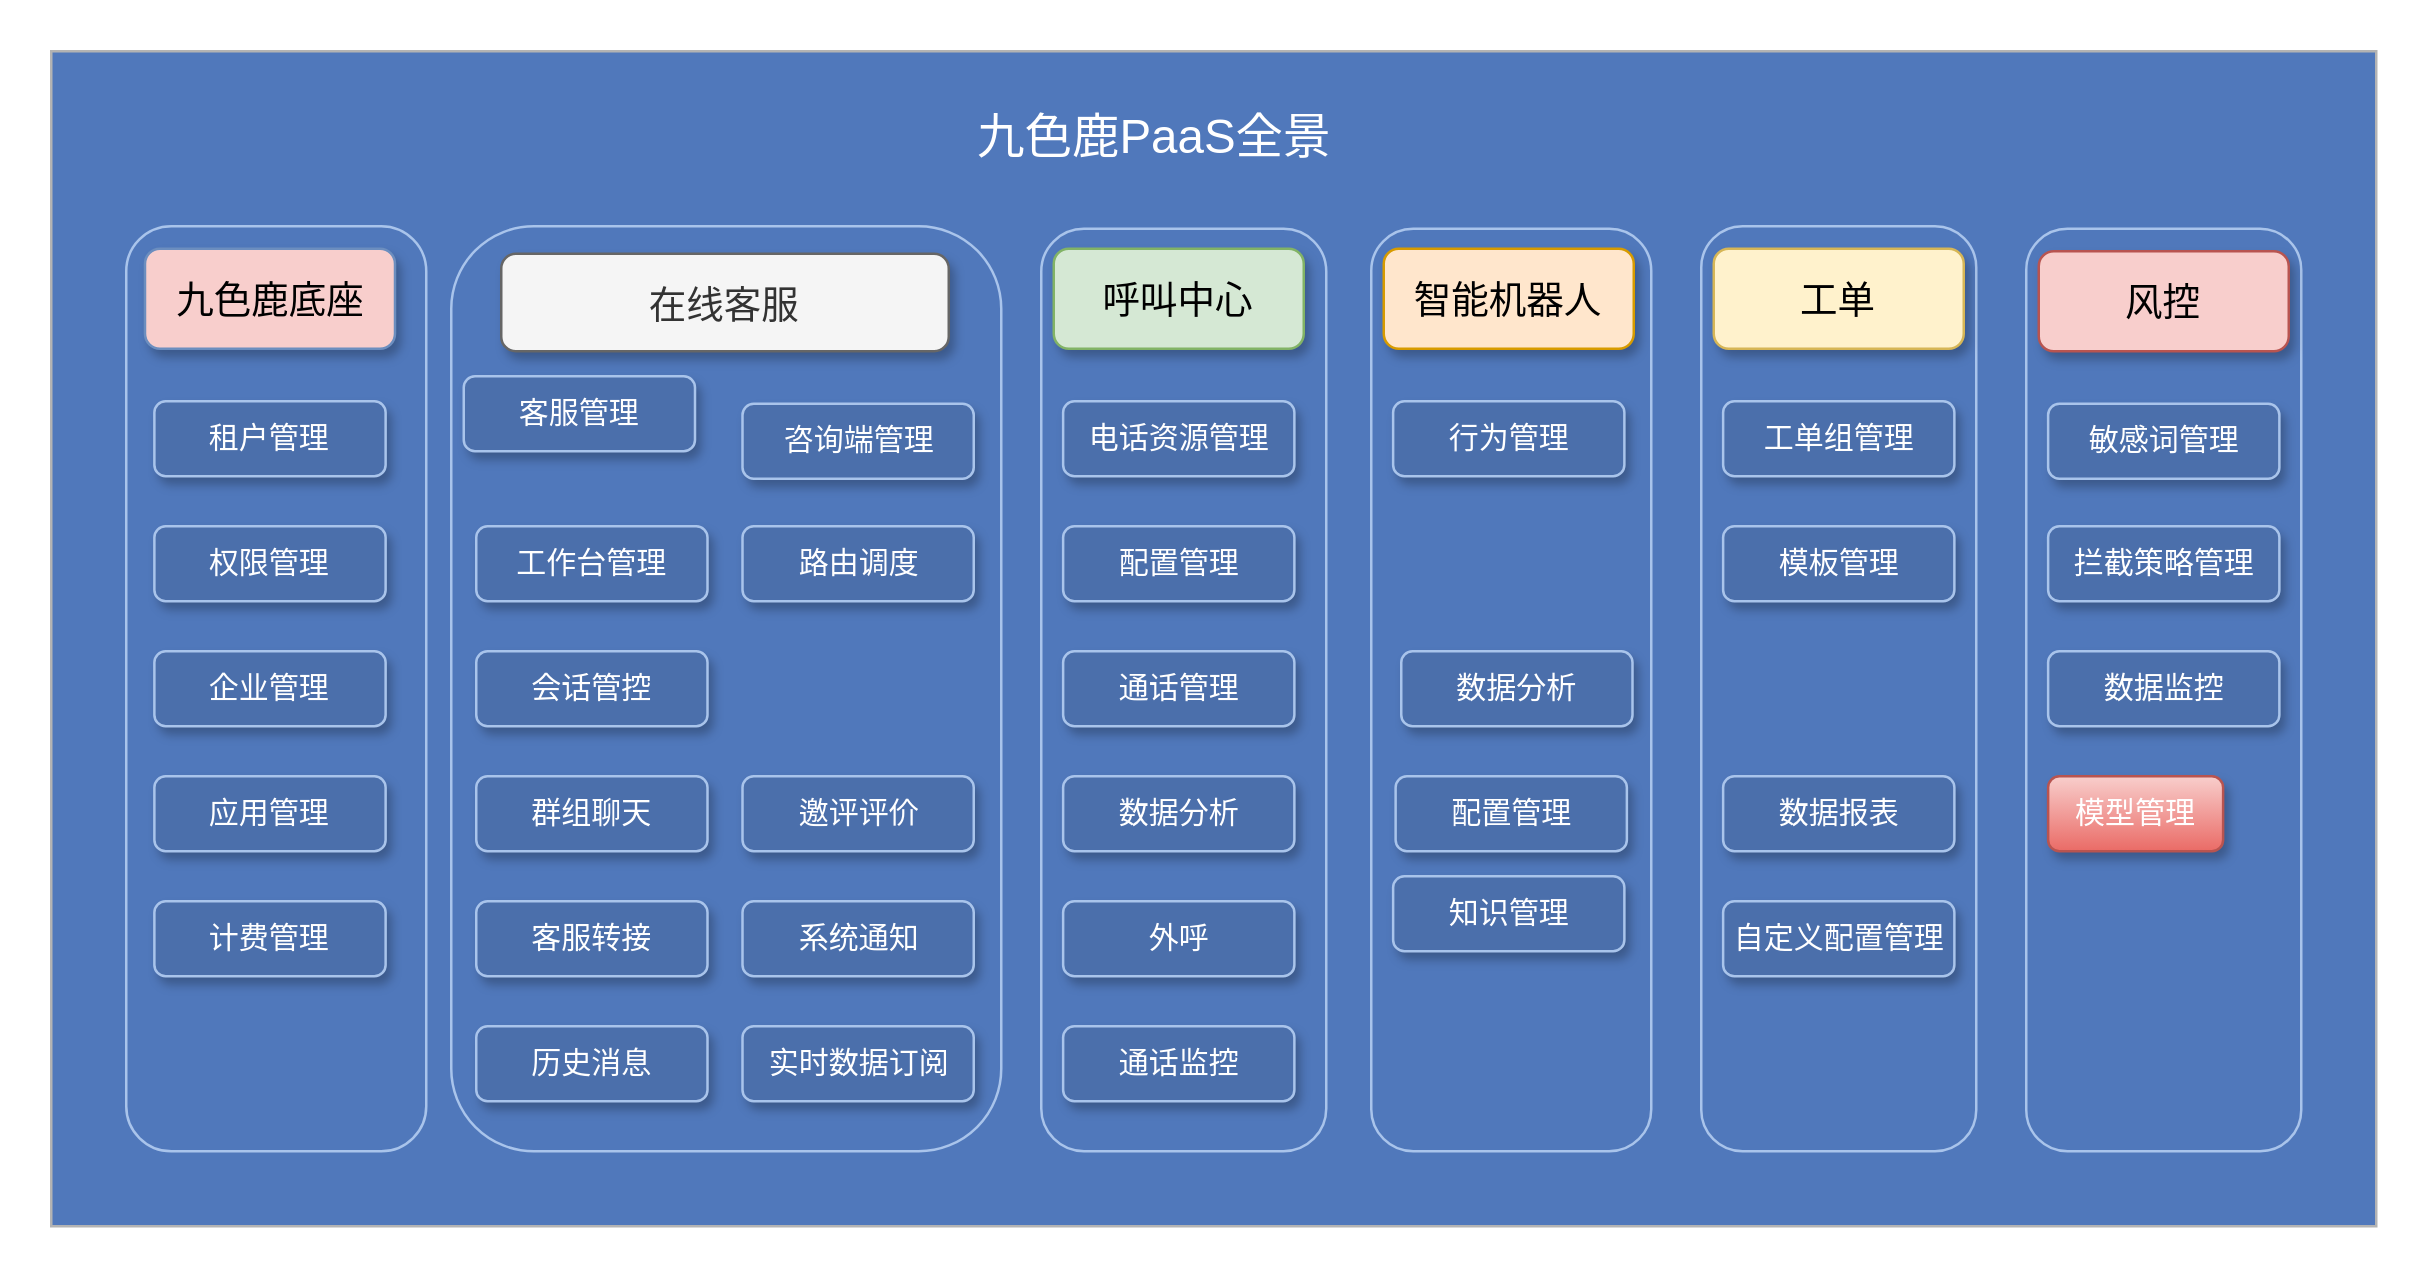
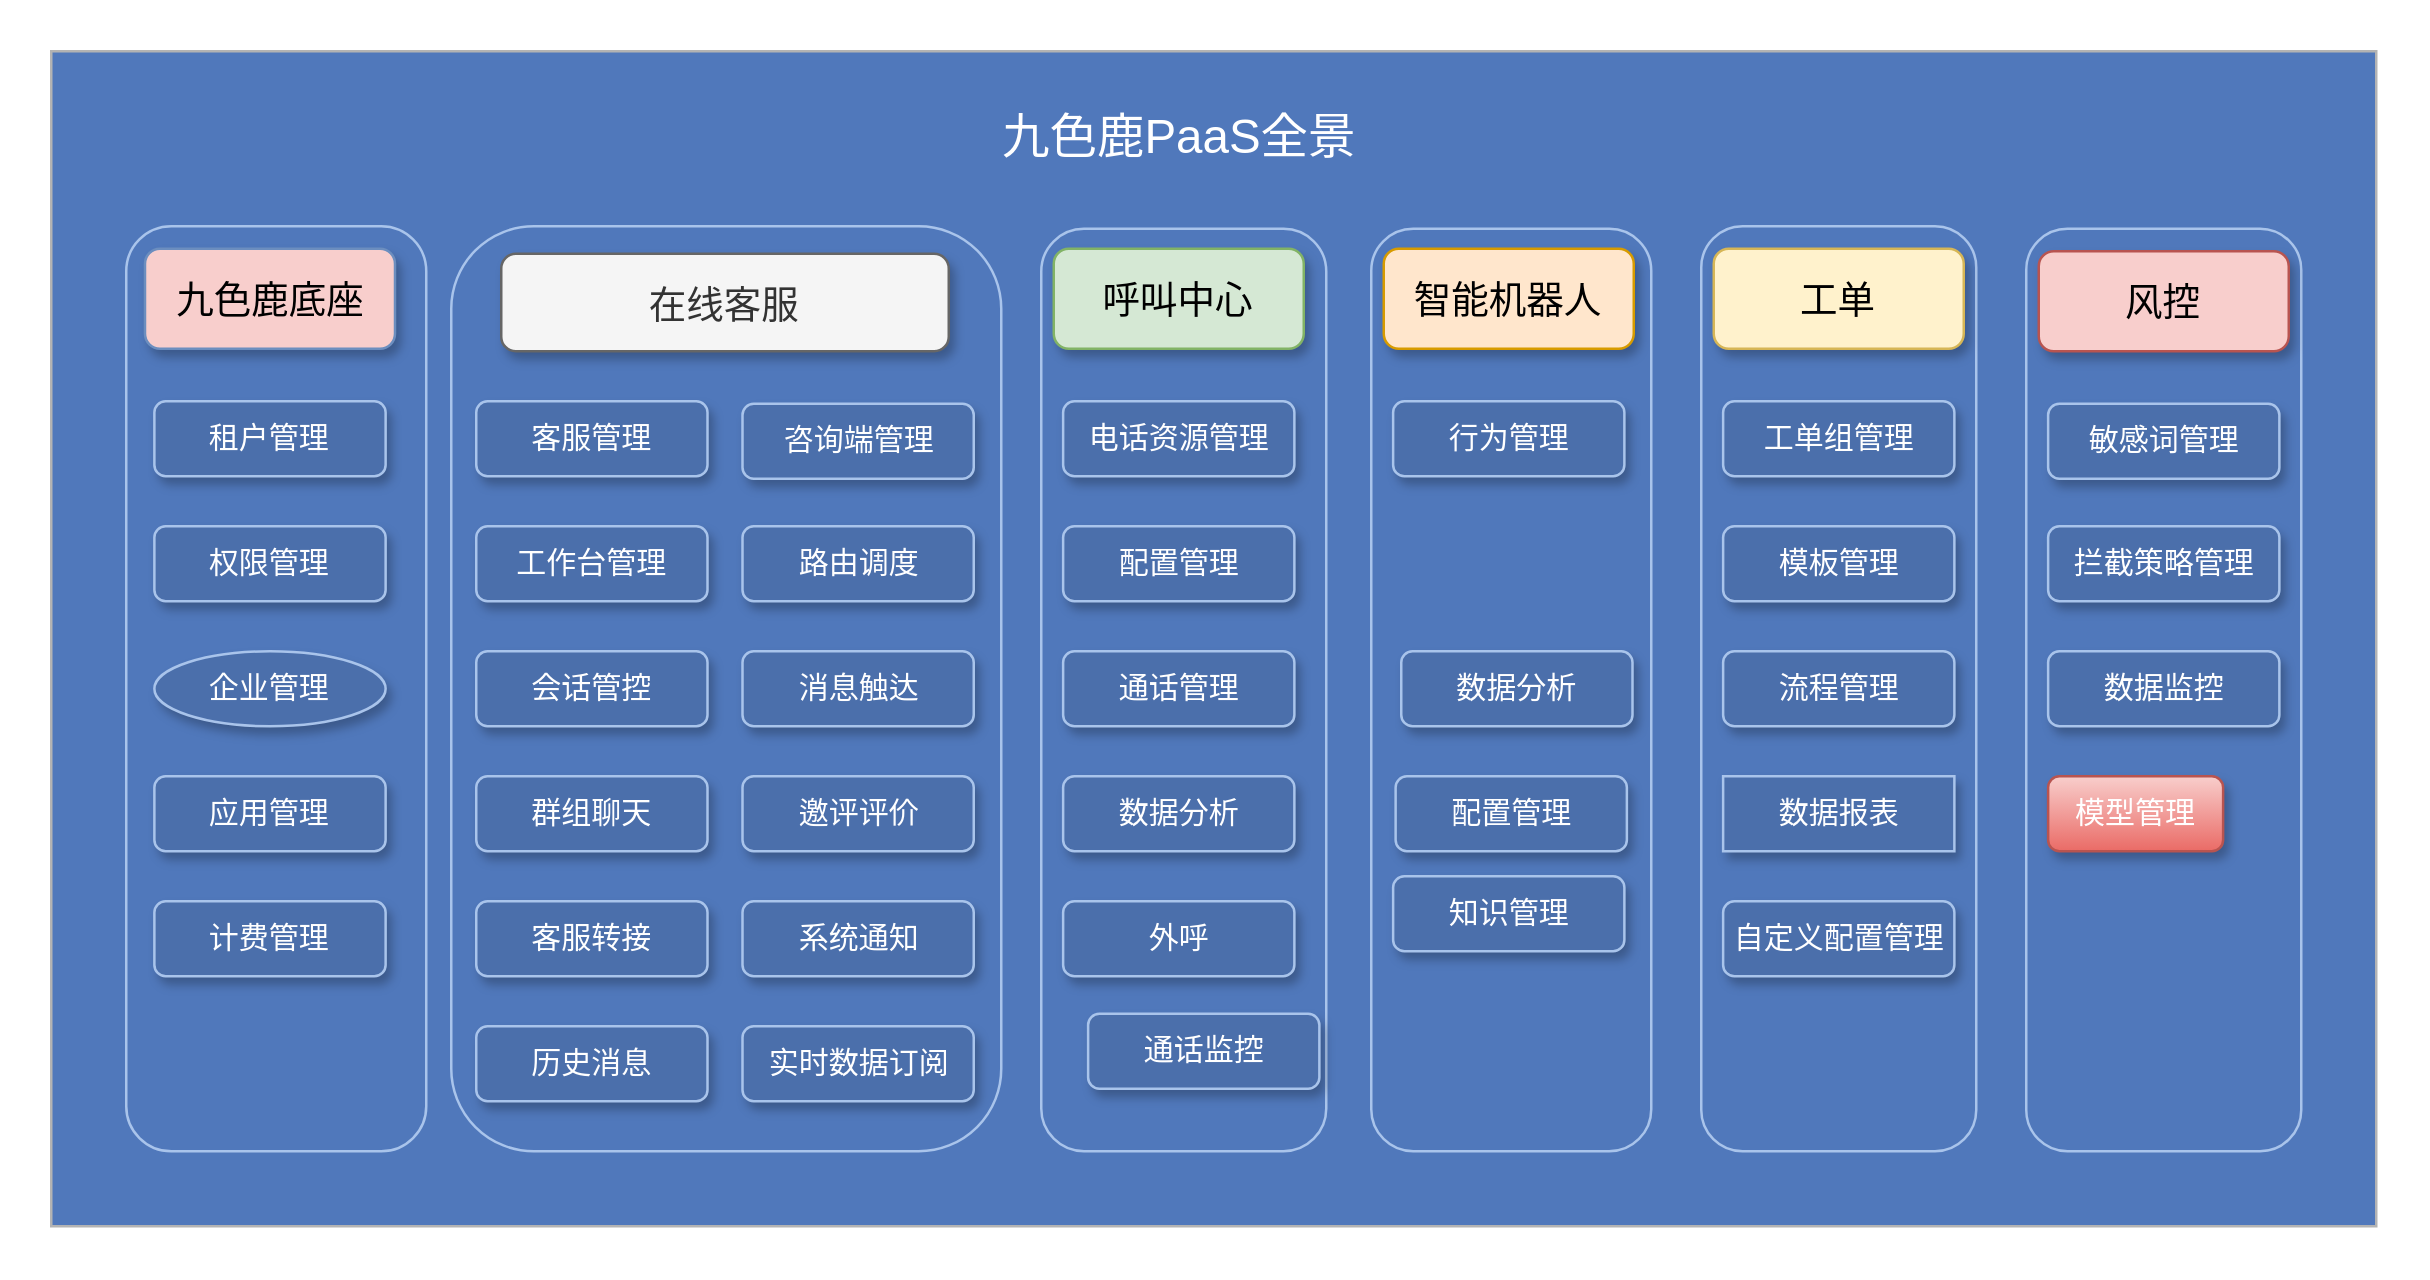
(1154, 139) -> (1179, 139)
(579, 414) -> (592, 439)
(270, 689) -> (270, 689)
none -> (858, 689)
none -> (1839, 689)
(1839, 814) -> (1839, 814)
(1179, 1064) -> (1204, 1051)
